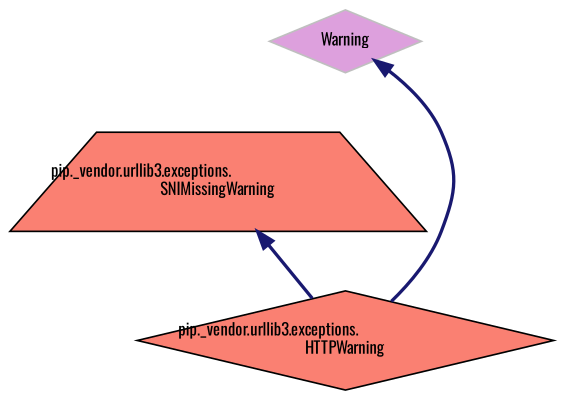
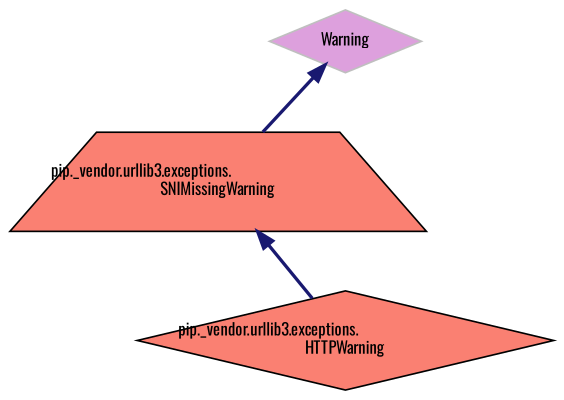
(454, 184) -> (288, 105)
